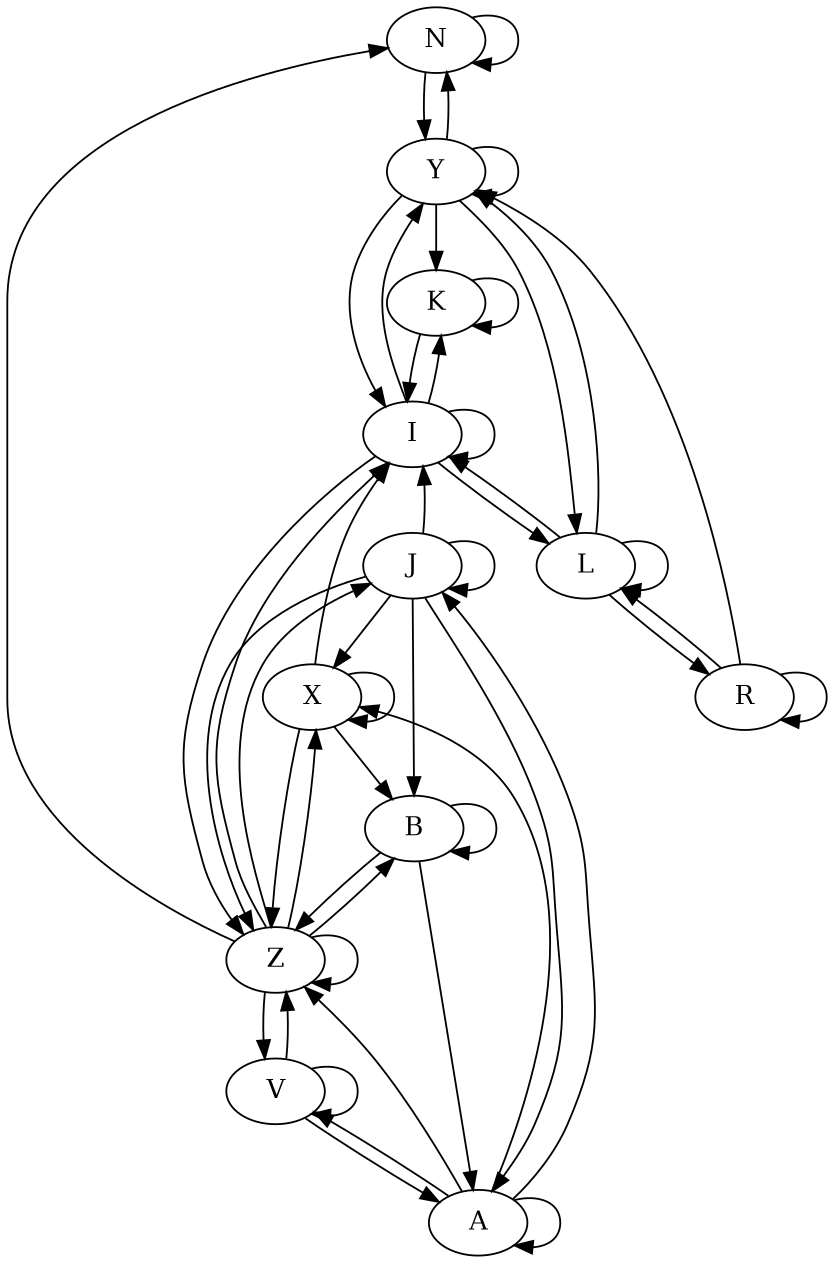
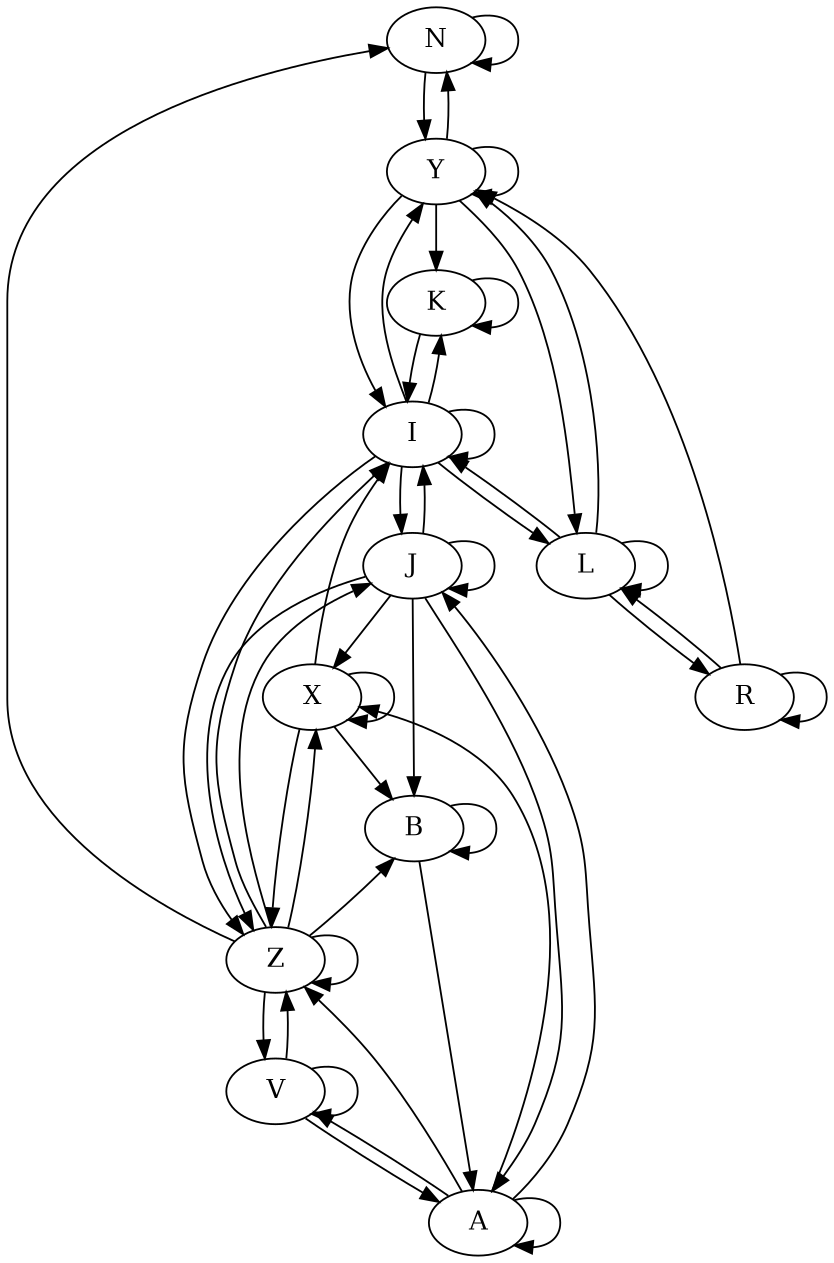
none -> (400, 491)
(344, 884) -> none
